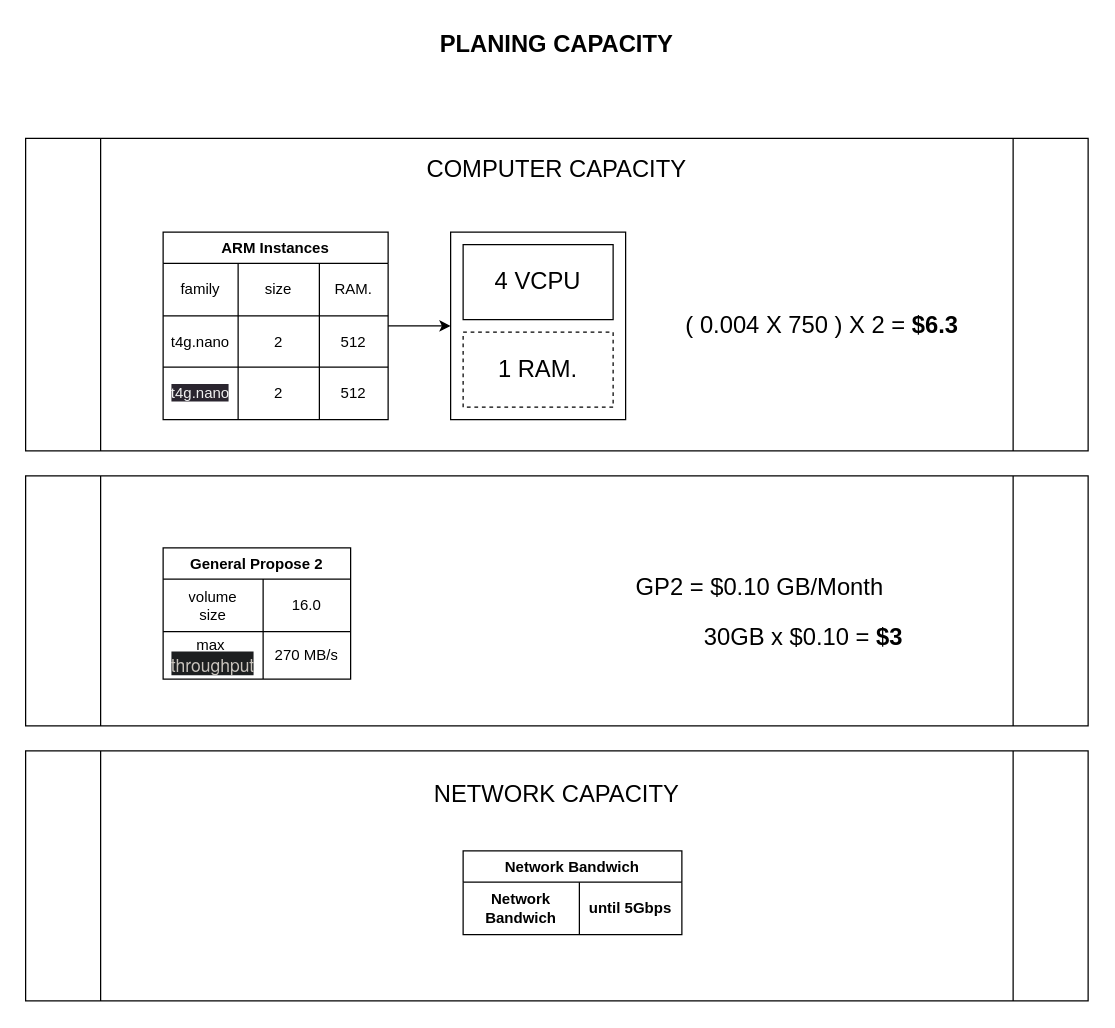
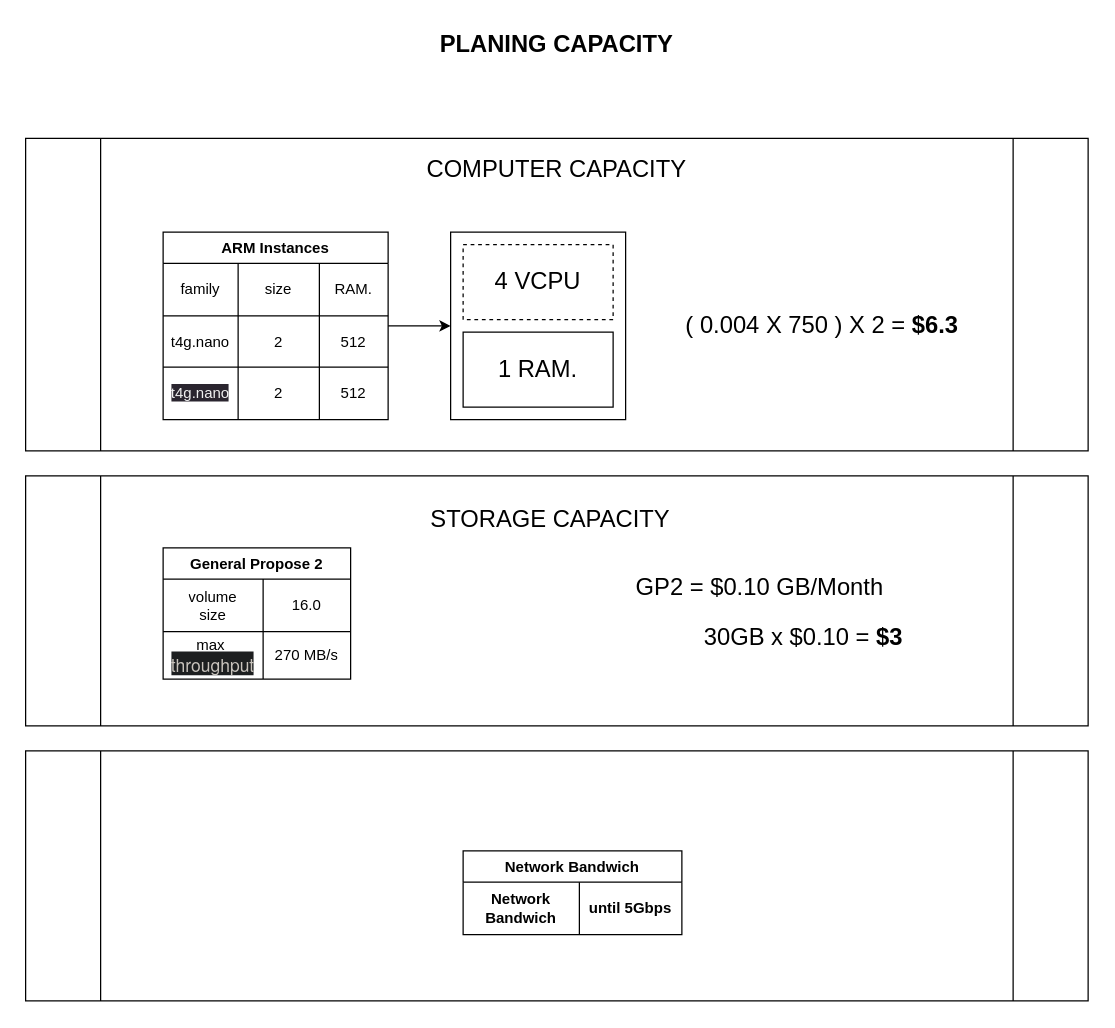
(538, 282) -> (538, 282)
(538, 369) -> (538, 369)
none -> (551, 519)
(557, 794) -> none
